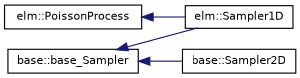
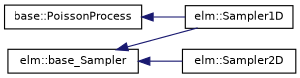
(73, 17) -> (73, 17)
(73, 61) -> (73, 61)
(239, 61) -> (239, 61)
